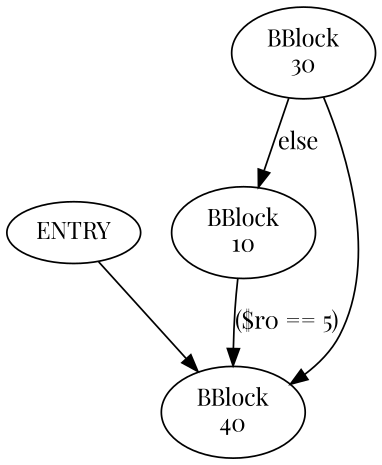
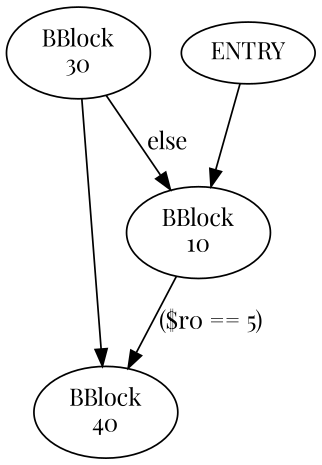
(142, 310) -> (228, 127)
